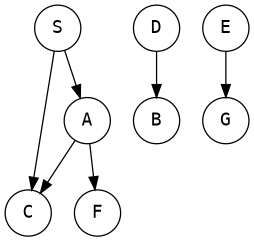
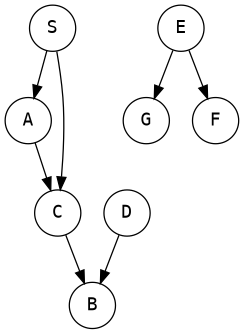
(92, 160) -> (196, 68)
none -> (73, 253)
